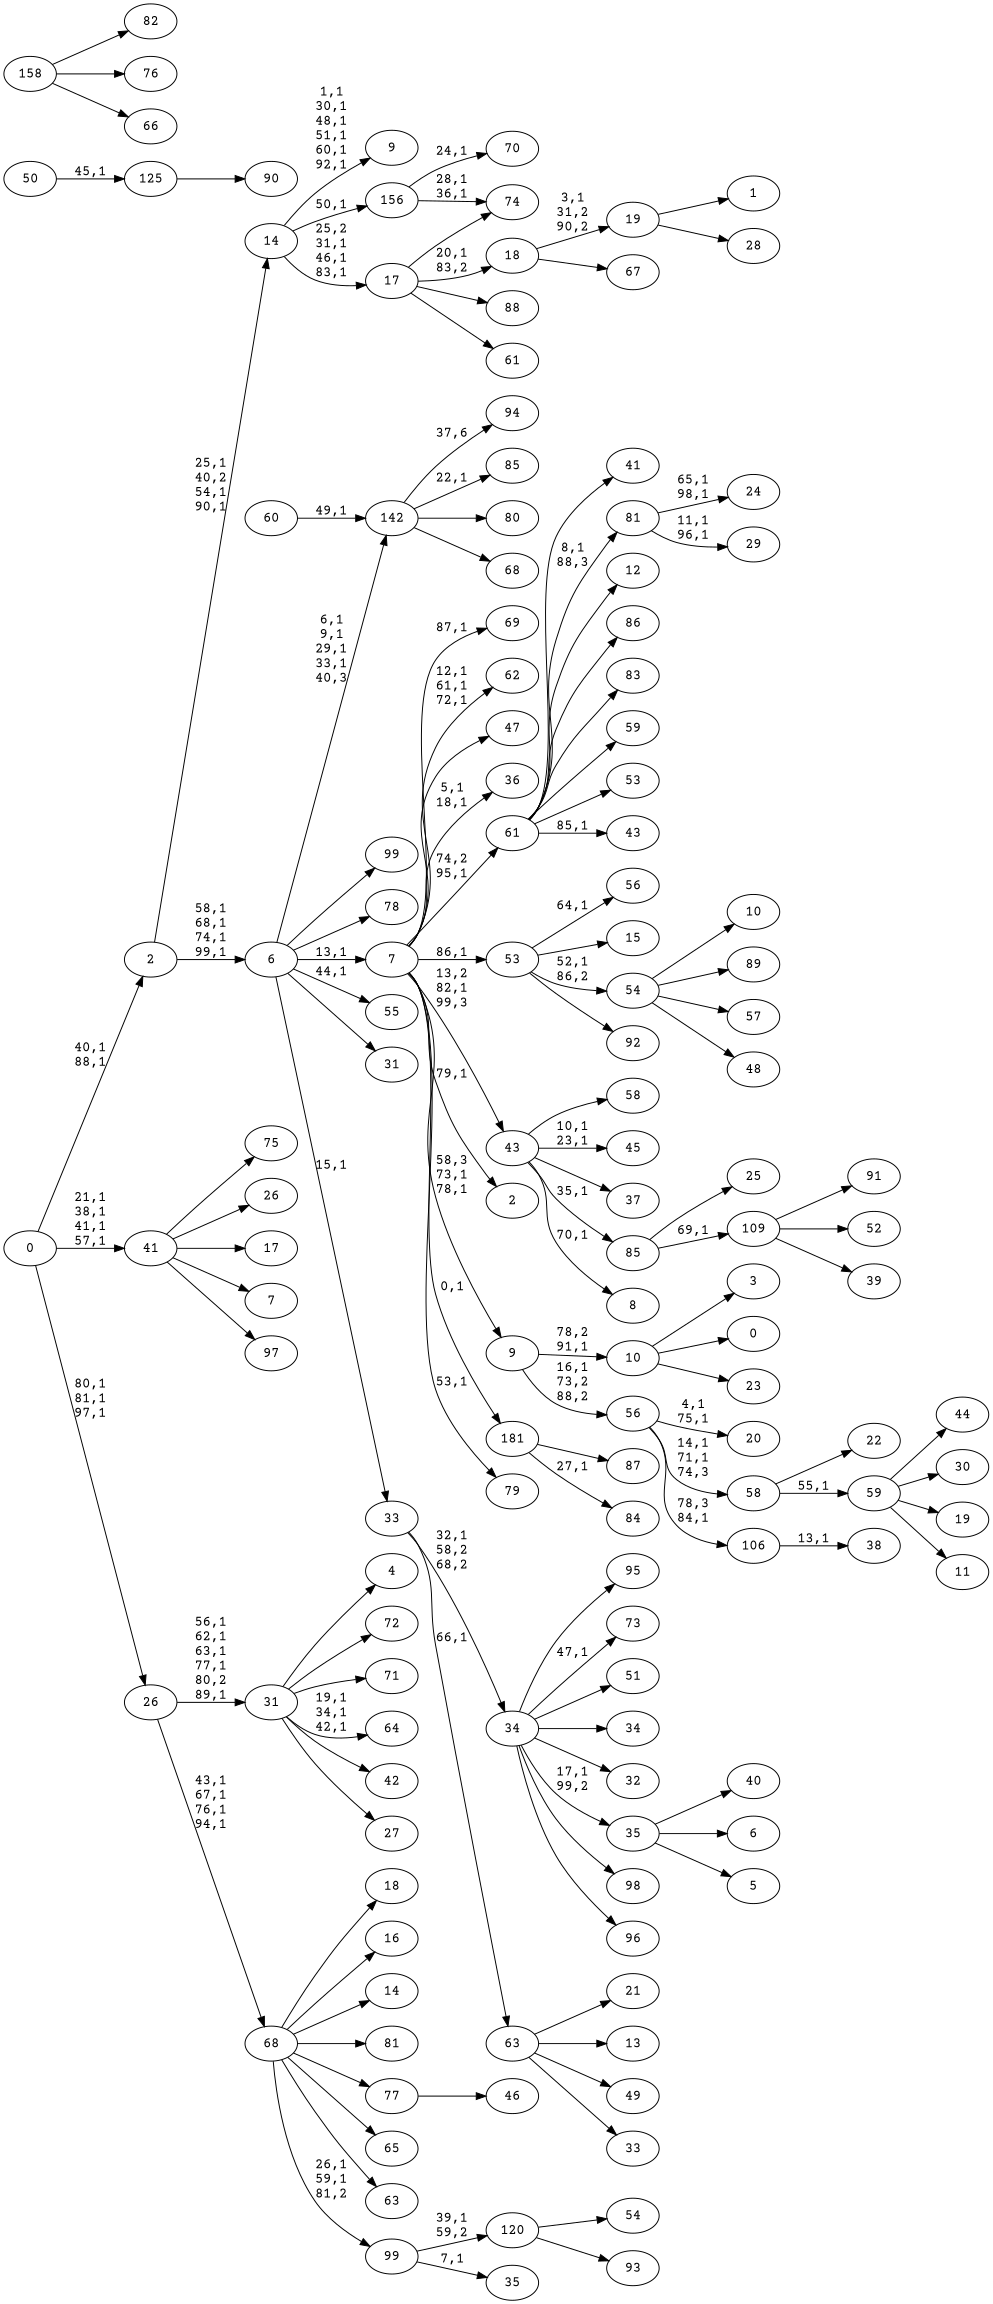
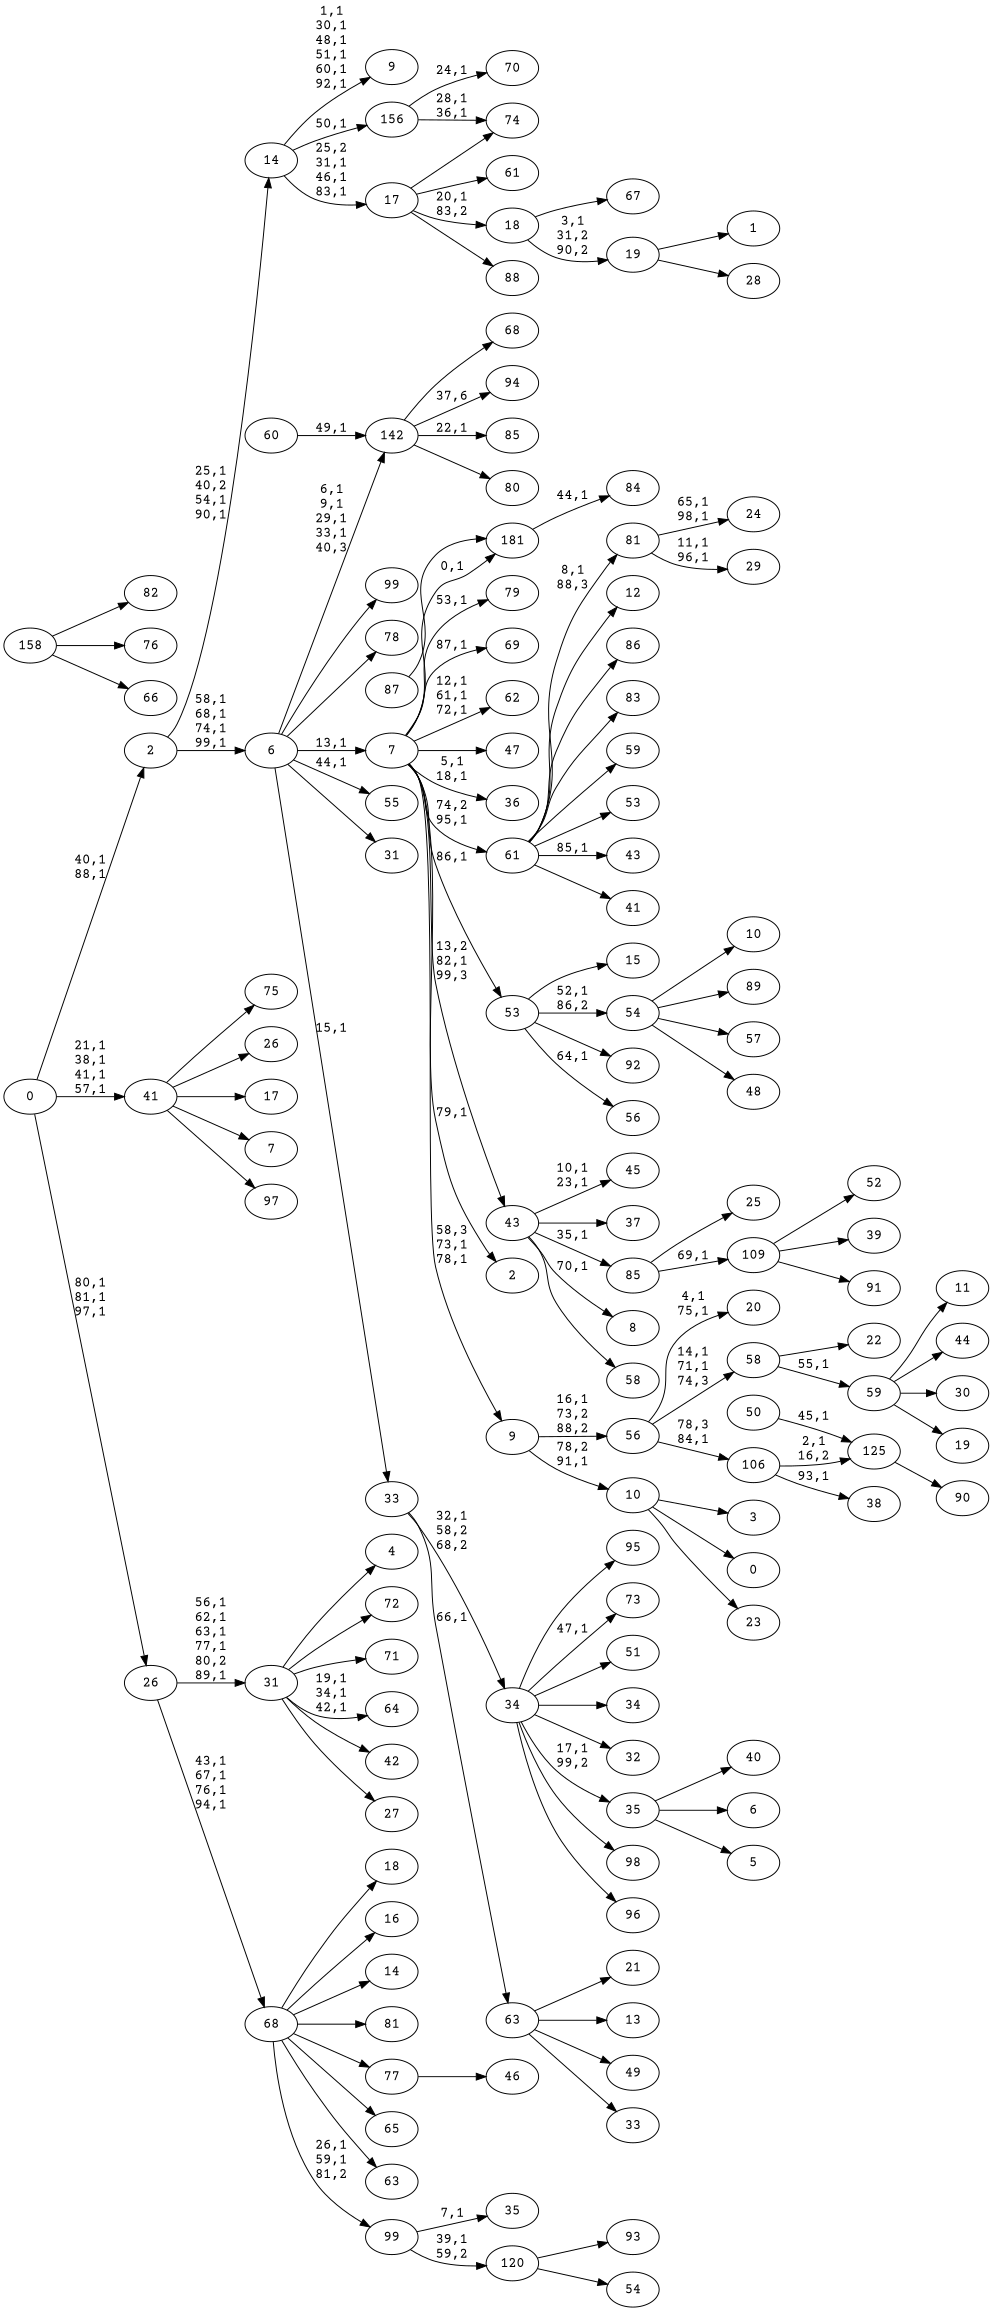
(568, 1451) -> (421, 594)
none -> (810, 1465)
(573, 1467) -> (573, 495)
(814, 1539) -> (814, 1476)
